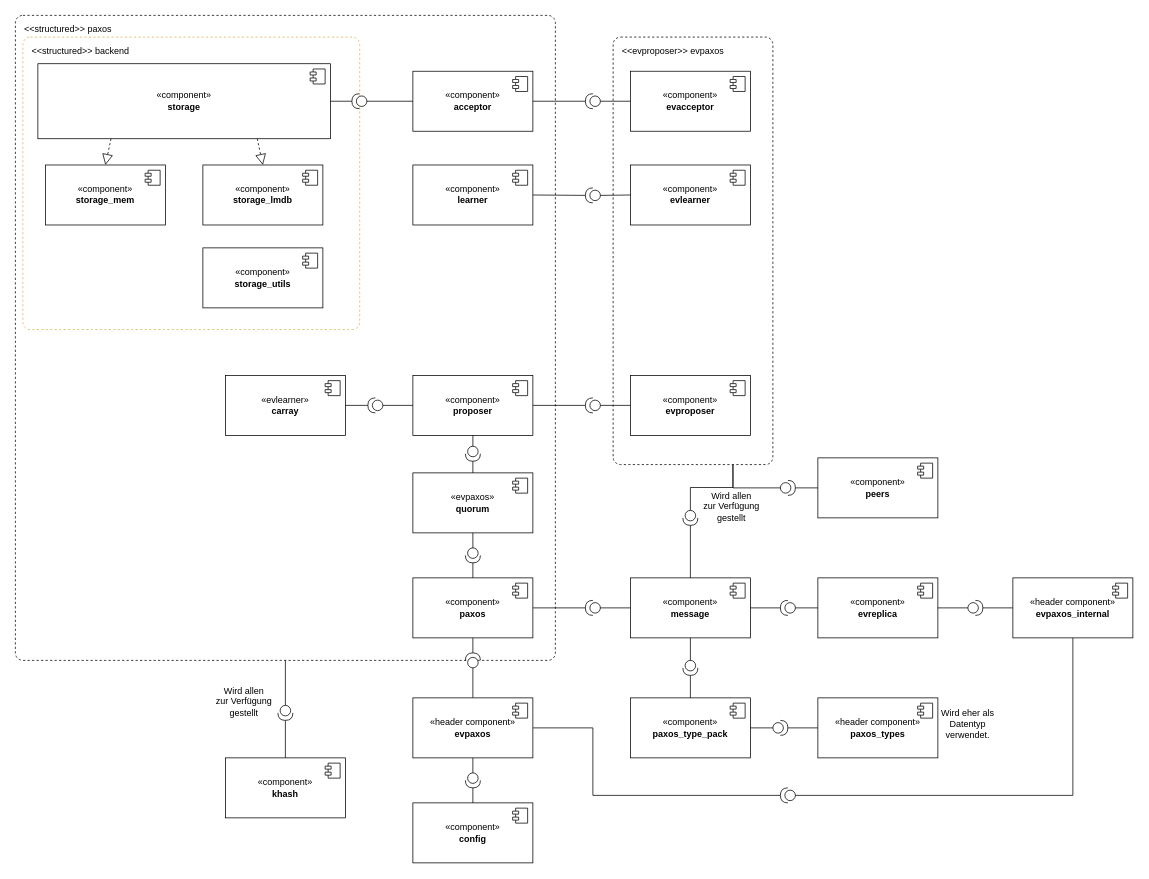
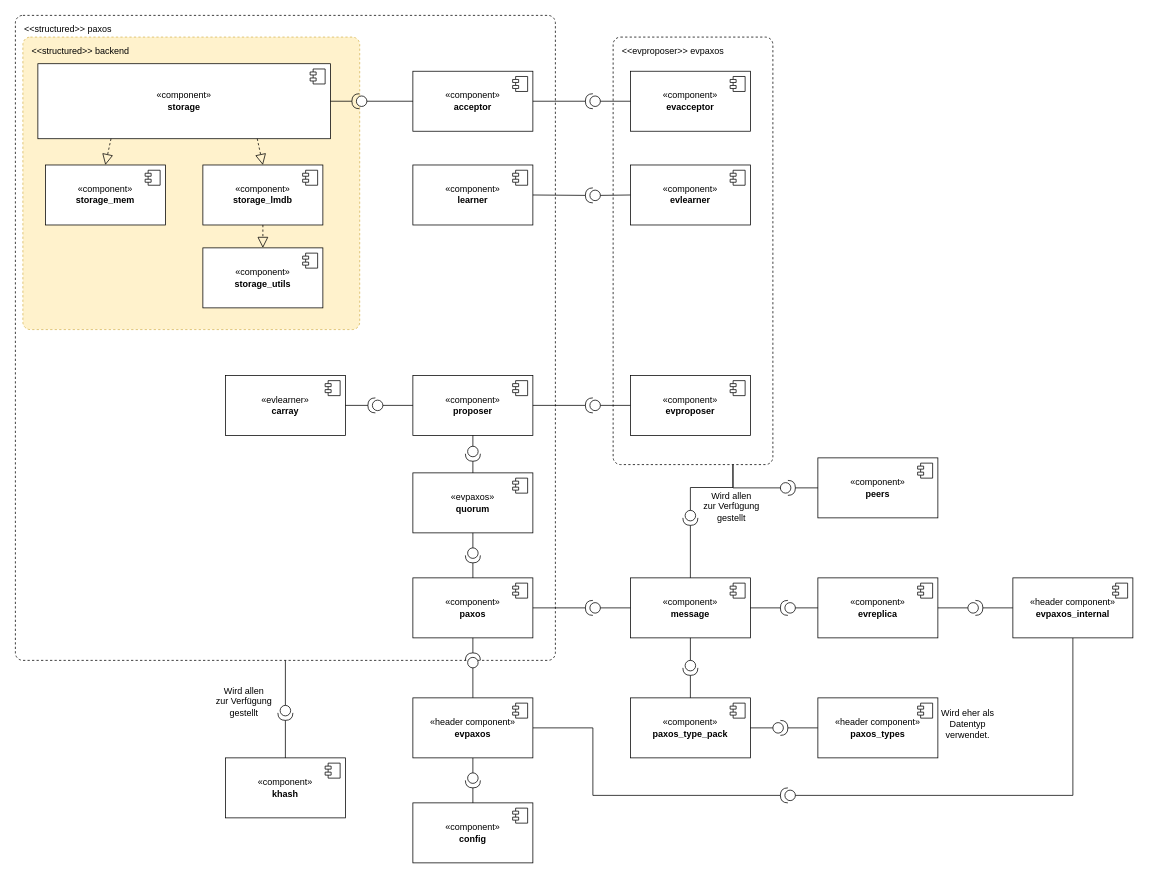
(191, 183) -> (191, 183)
none -> (263, 231)
